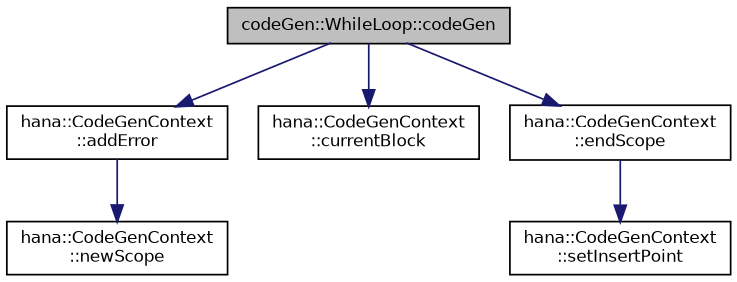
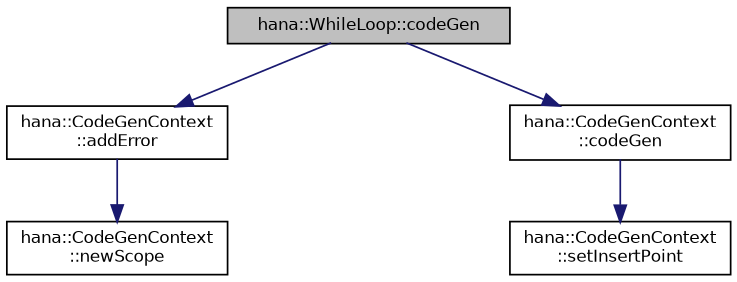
(369, 26) -> (369, 26)
(369, 133) -> none
(620, 133) -> (620, 133)
